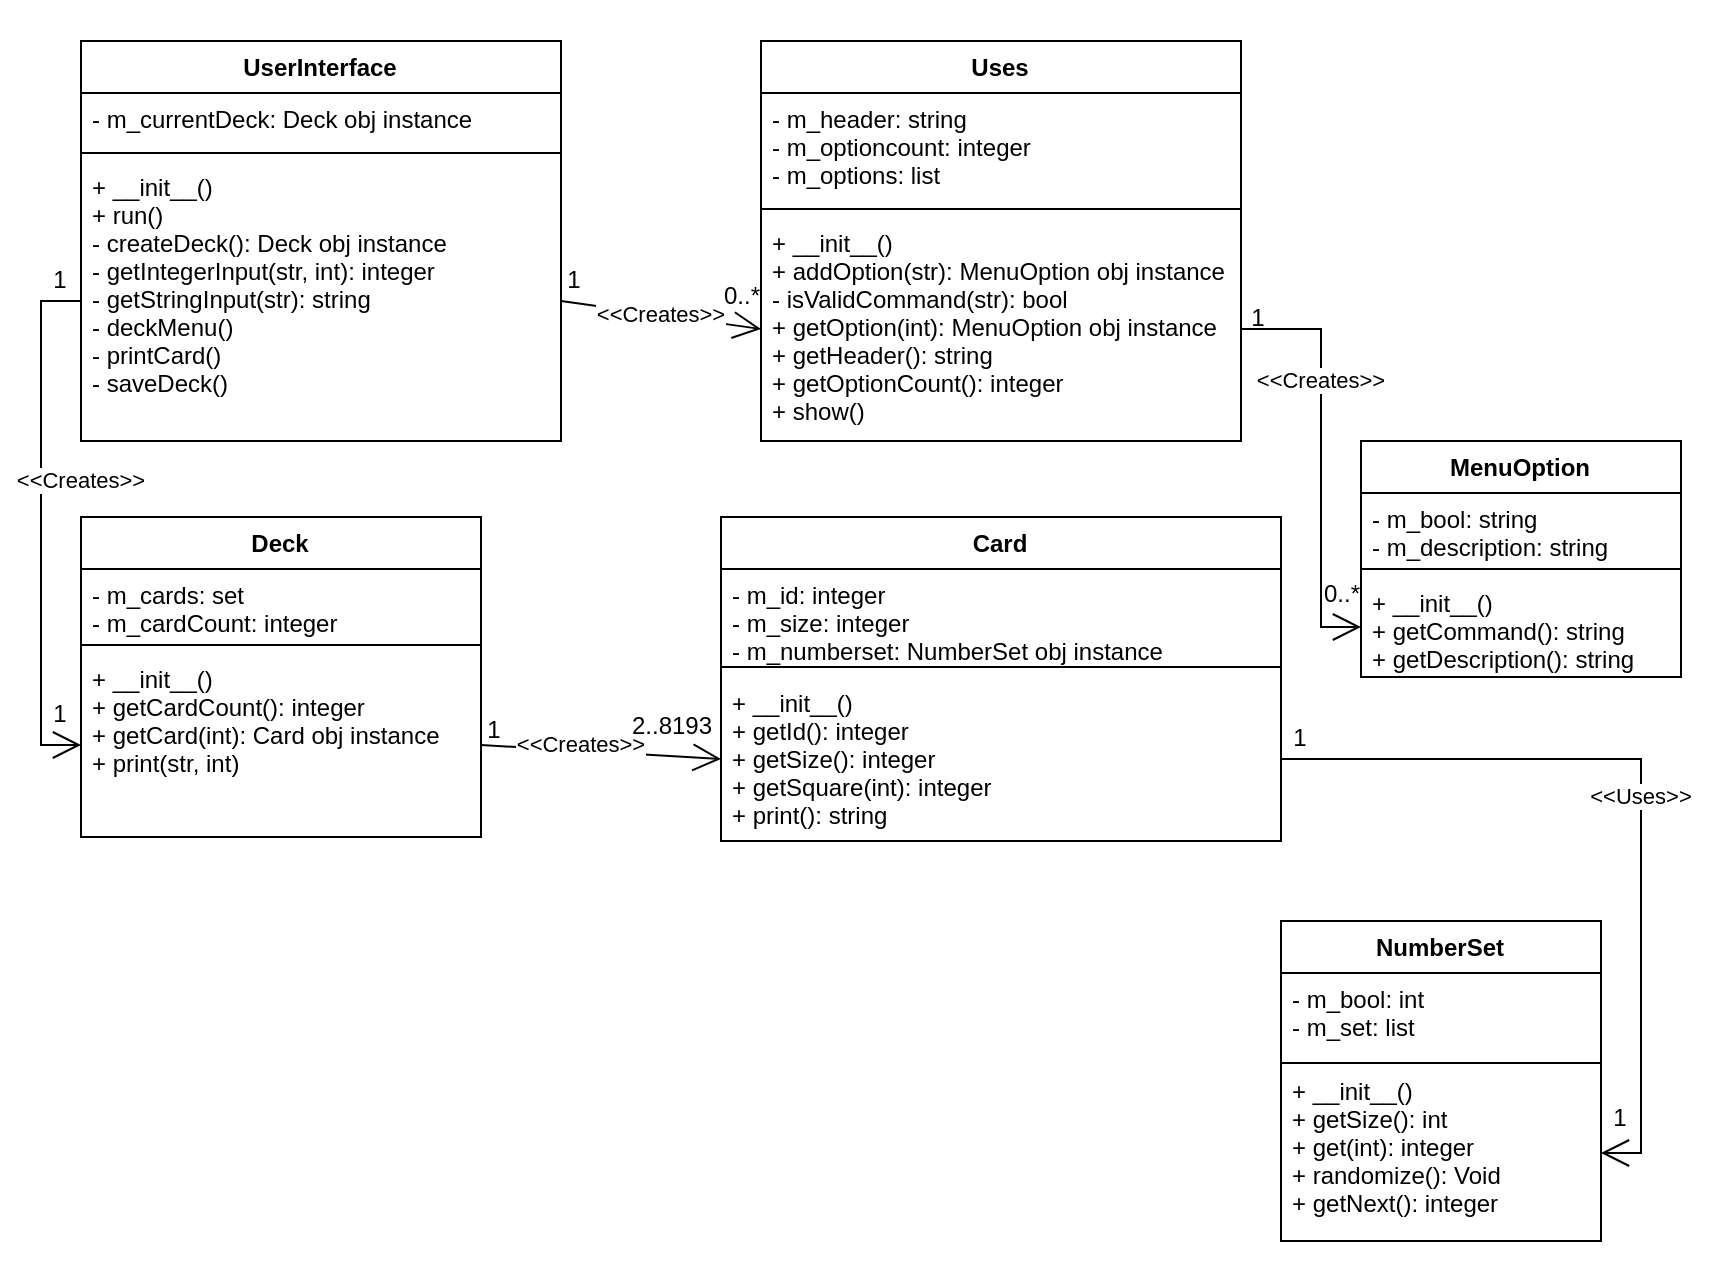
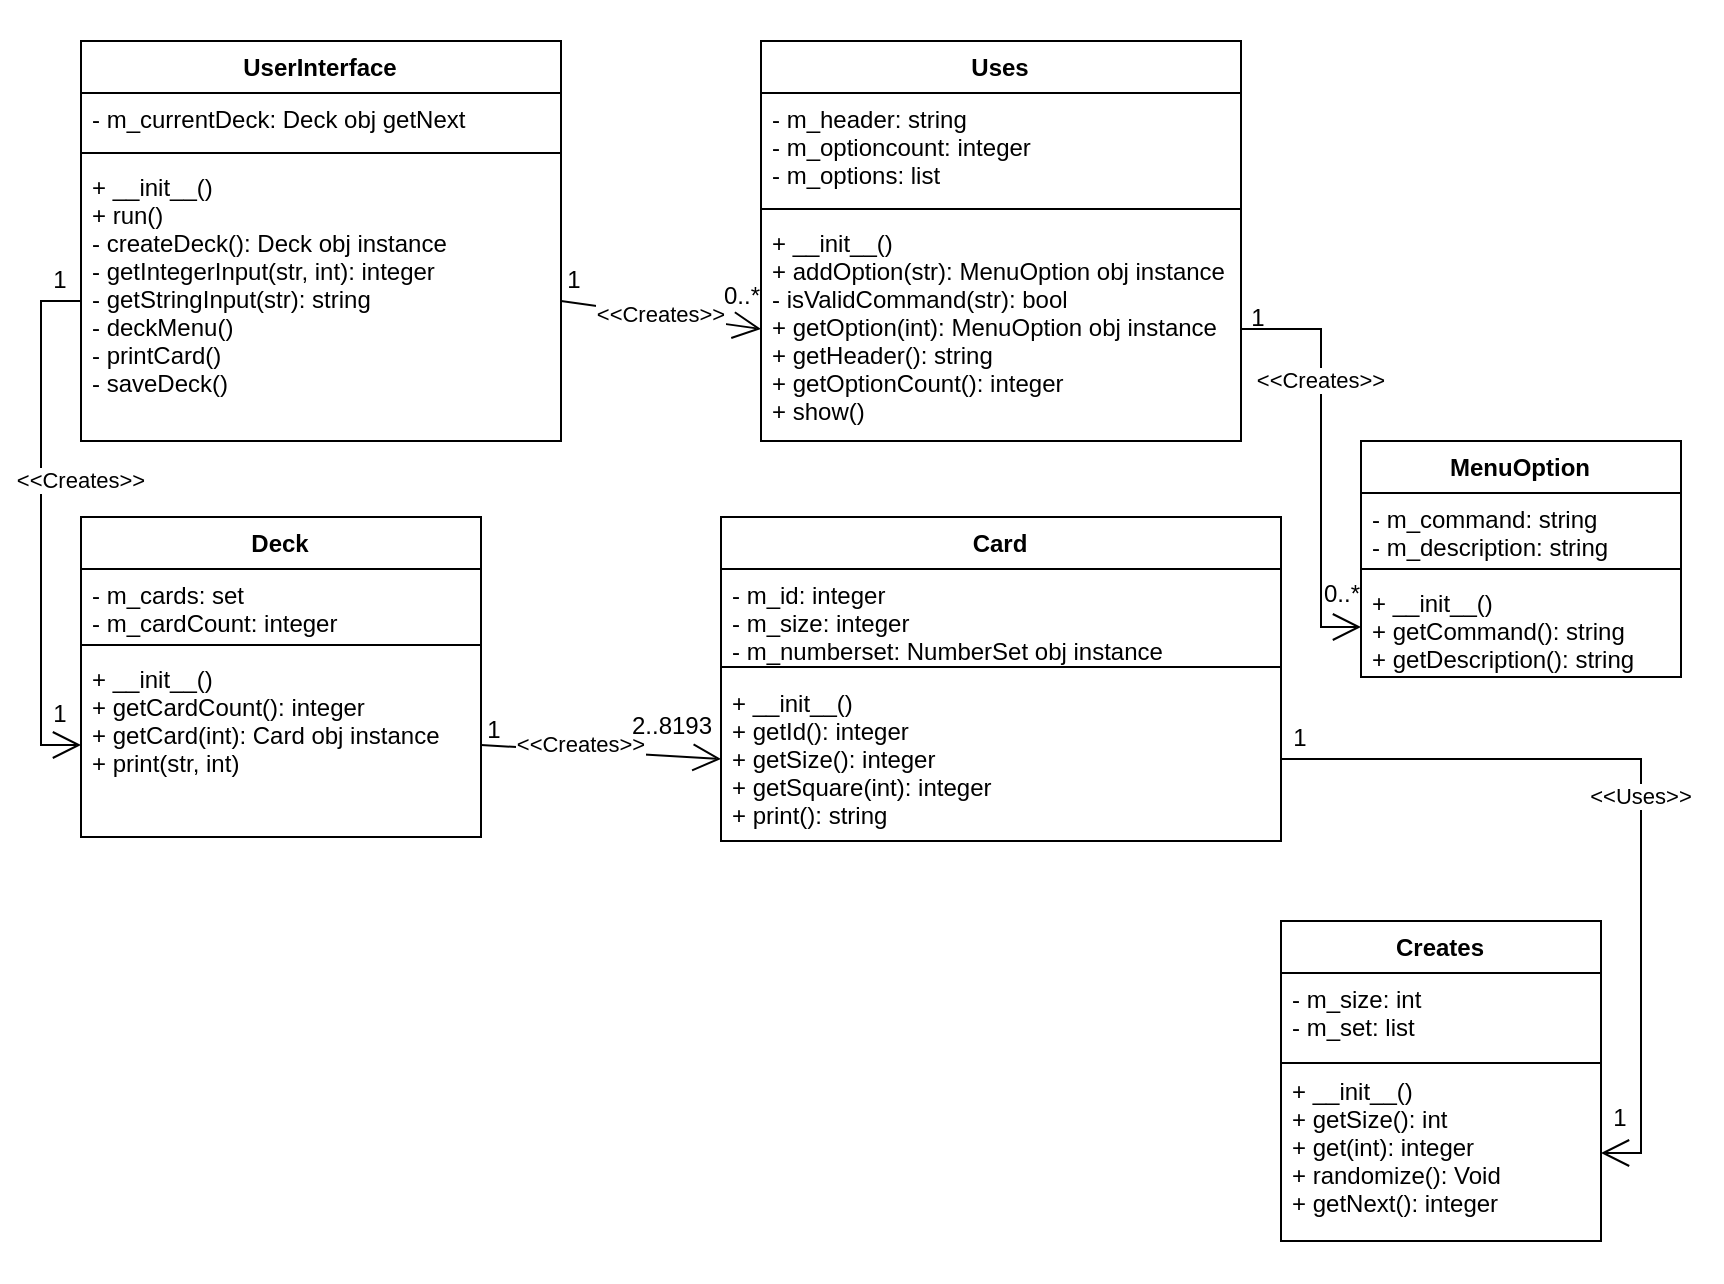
(302, 120) -> (298, 120)
(1464, 520) -> (1487, 520)
(1440, 948) -> (1440, 948)
(1364, 1000) -> (1364, 1000)
